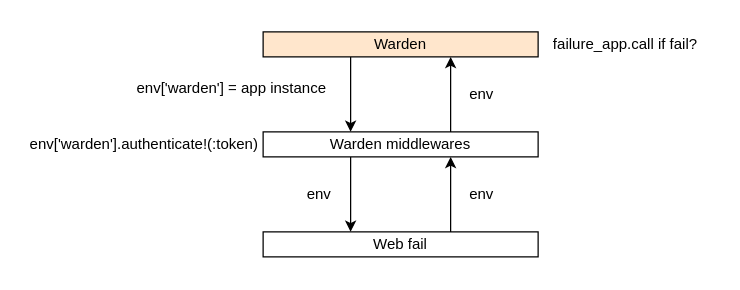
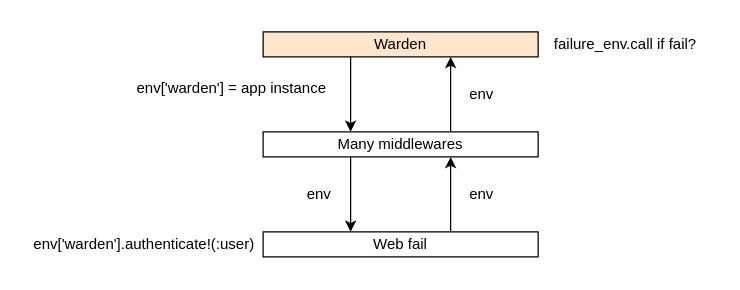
(626, 44) -> (626, 44)
(144, 144) -> none
(401, 144) -> (401, 144)
none -> (144, 244)
